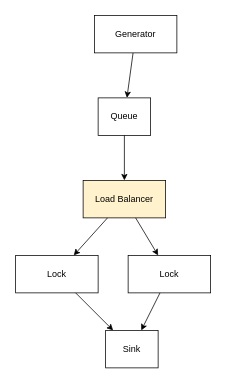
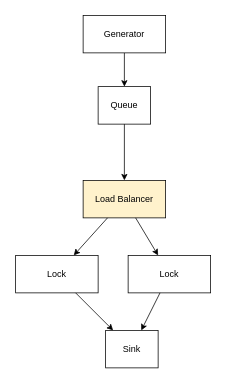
(135, 34) -> (124, 34)
(124, 117) -> (124, 105)
